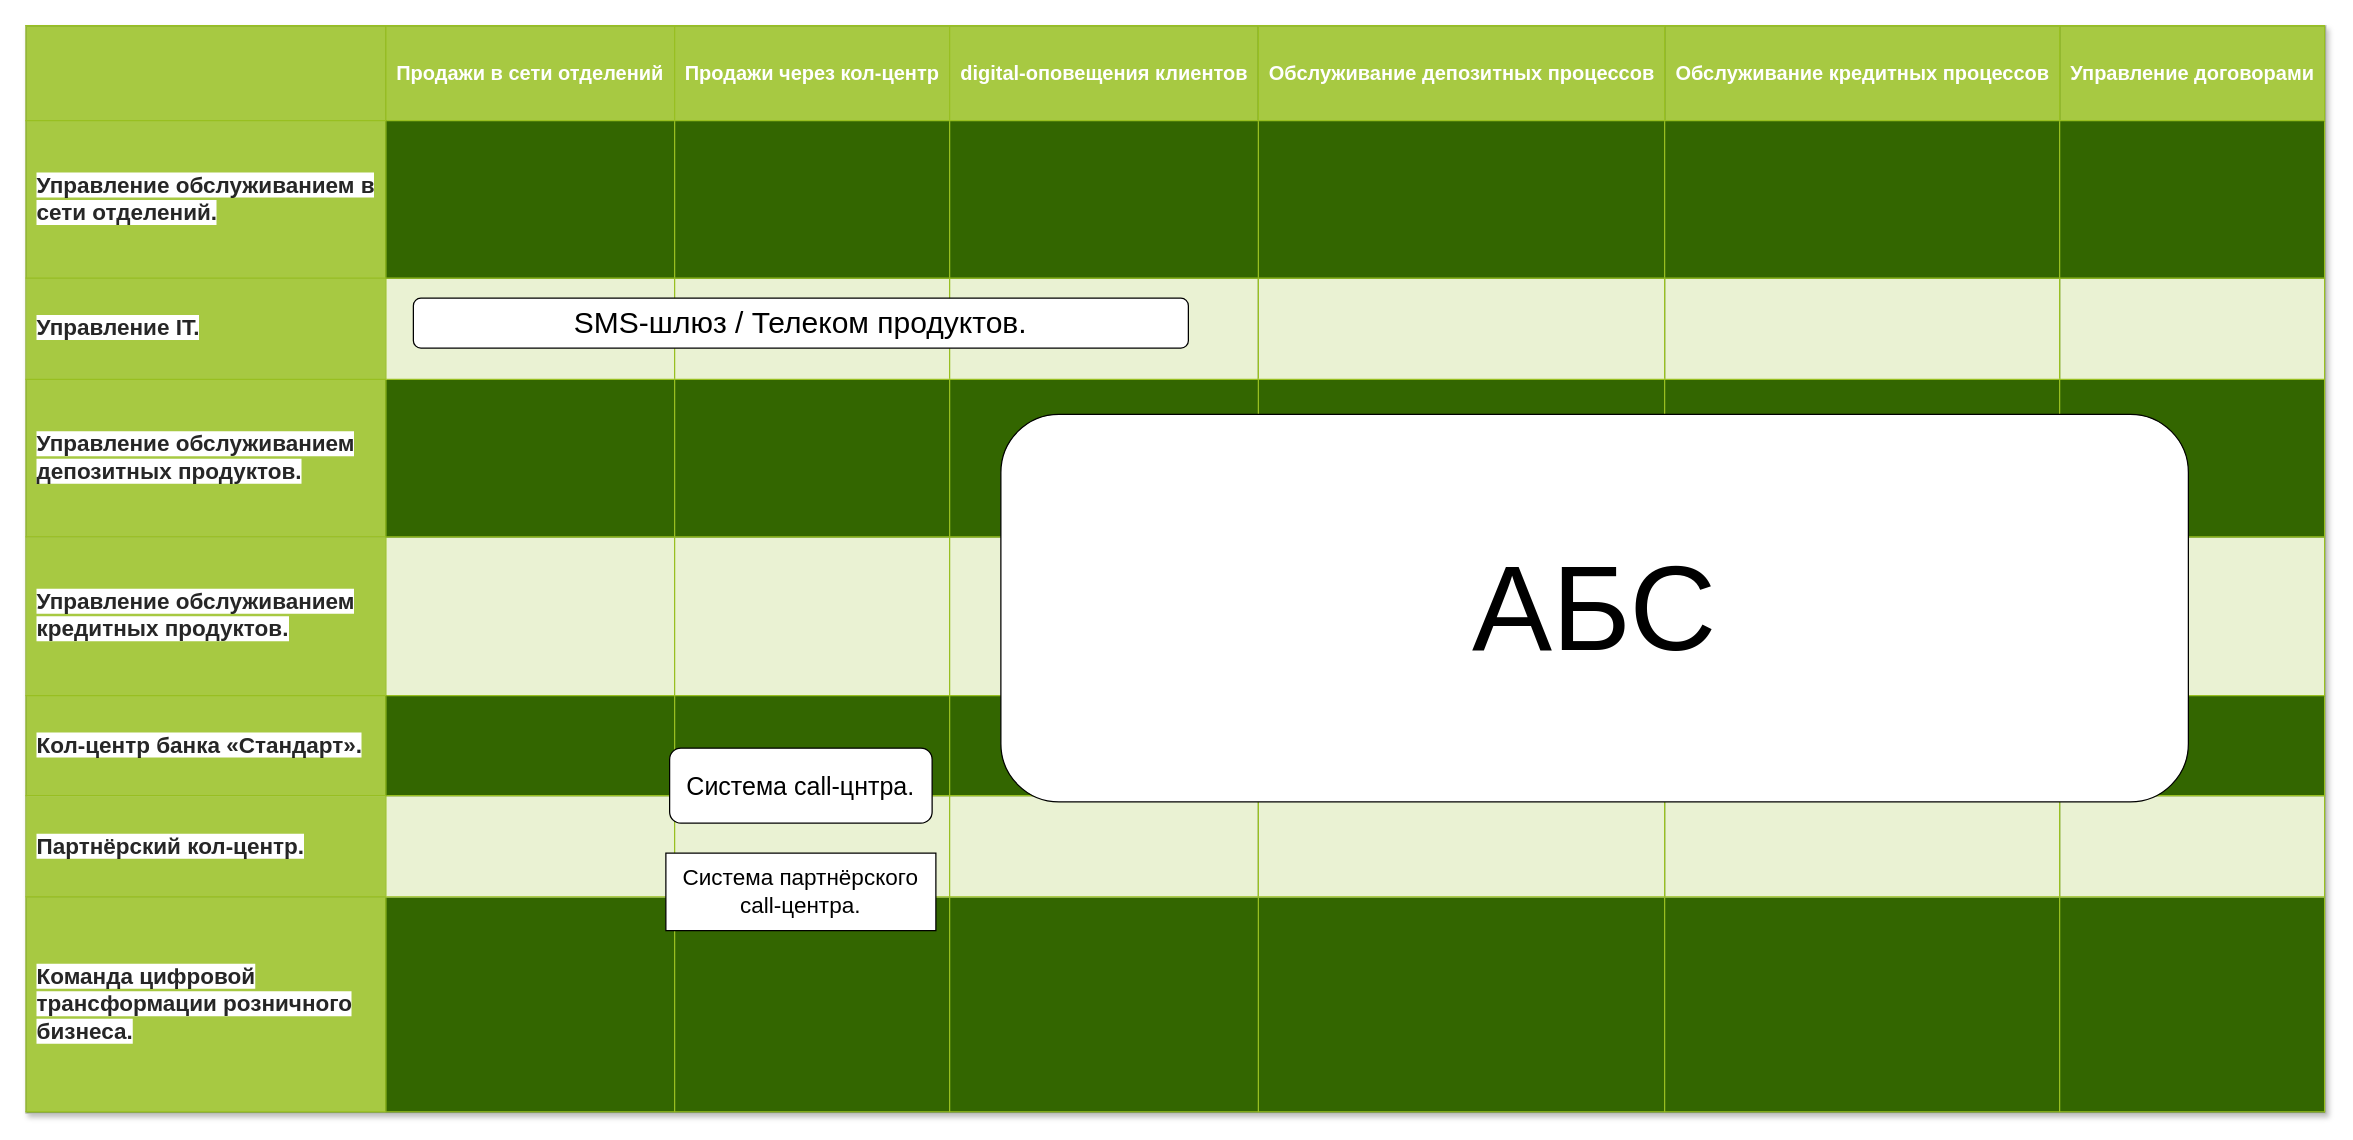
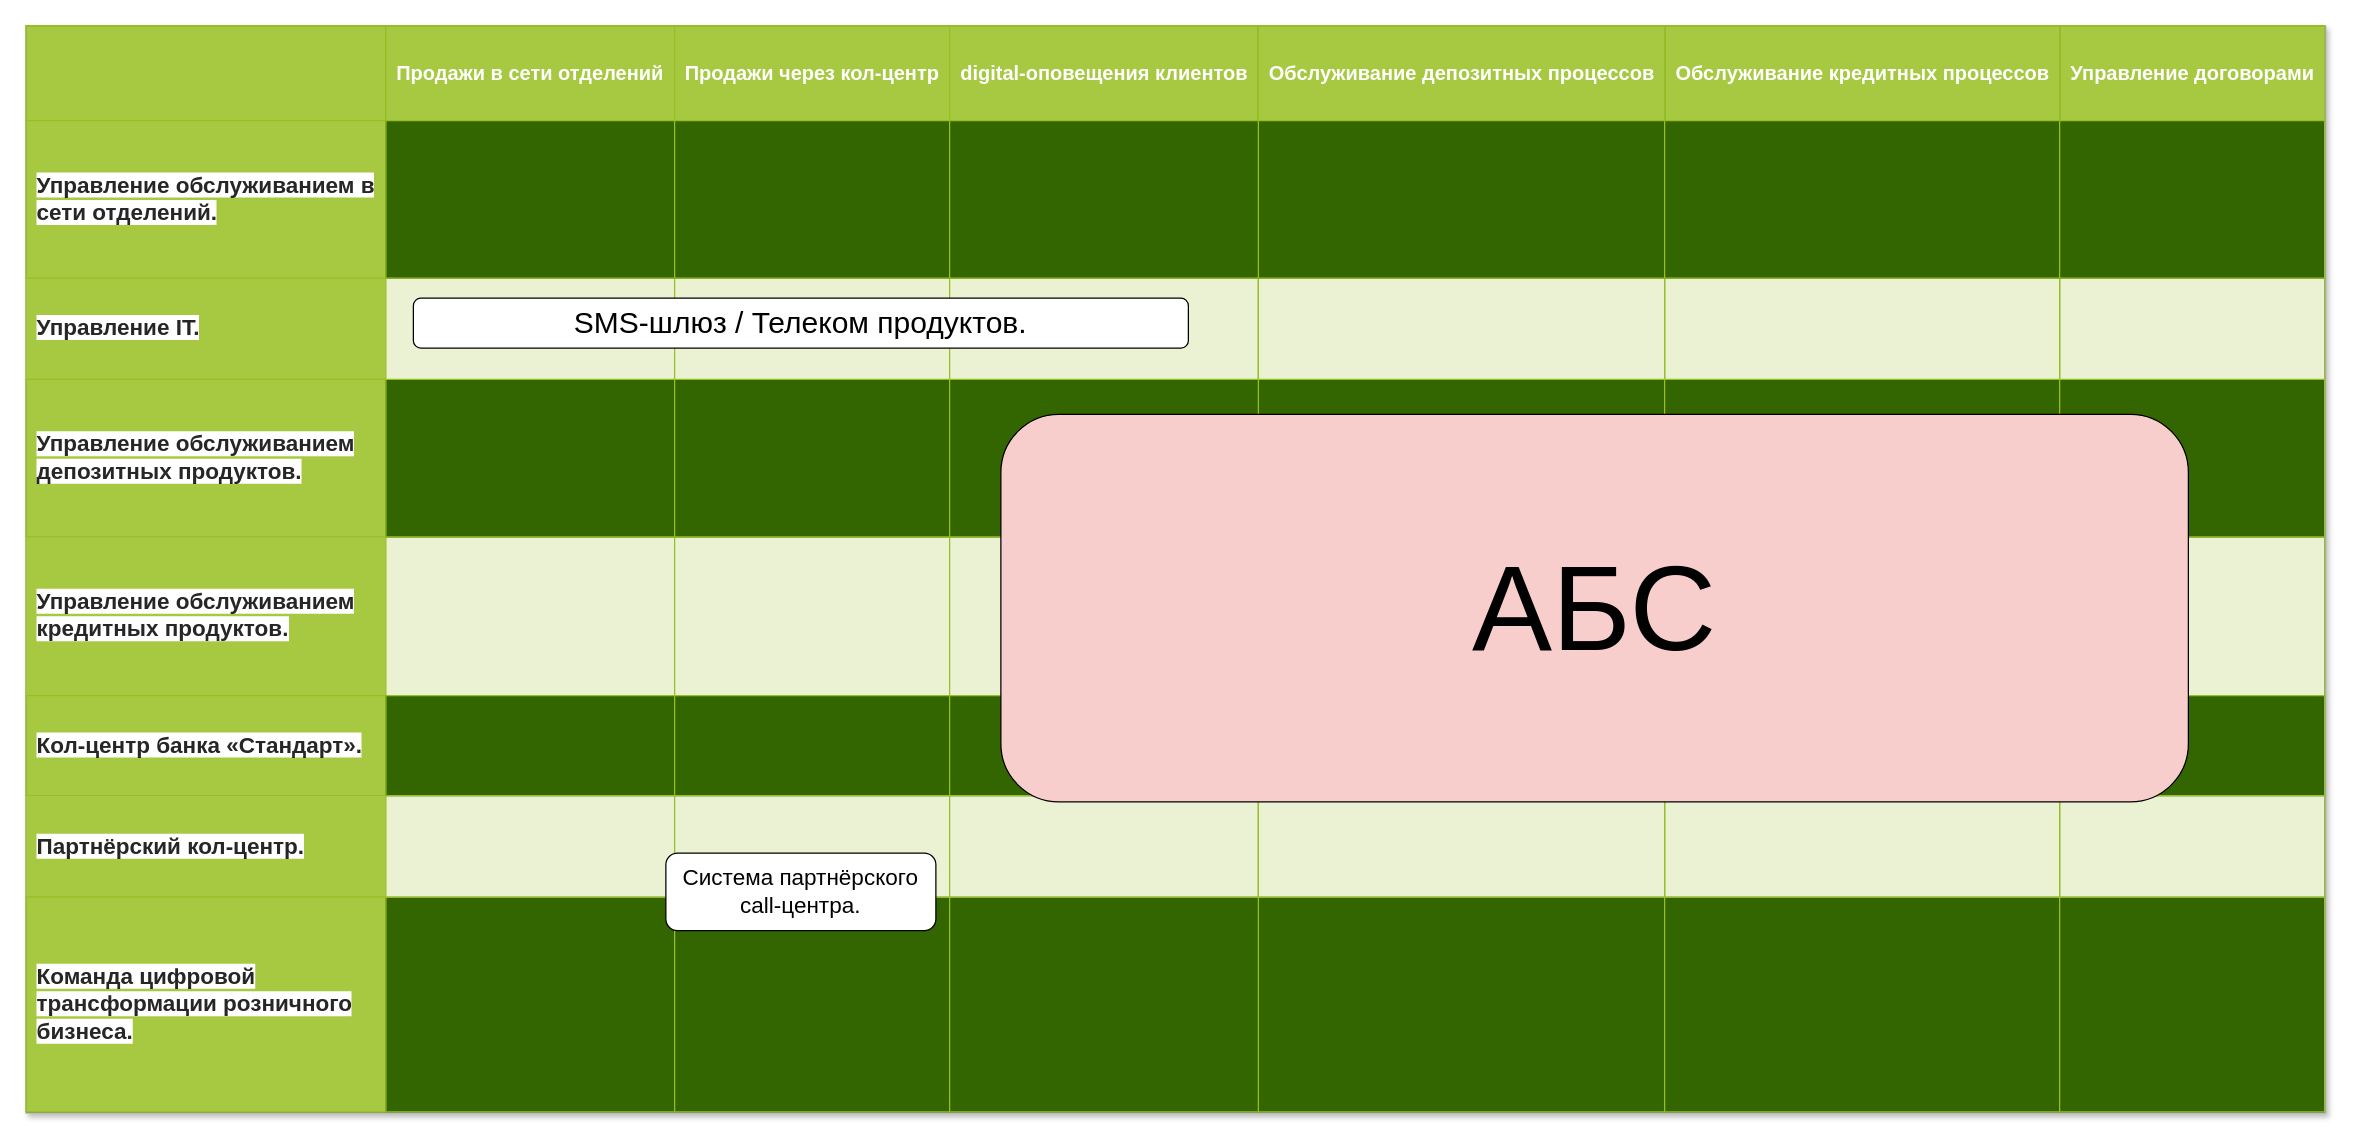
(1594, 608) -> (1594, 608)
(801, 786) -> none
(801, 892) -> (801, 892)
